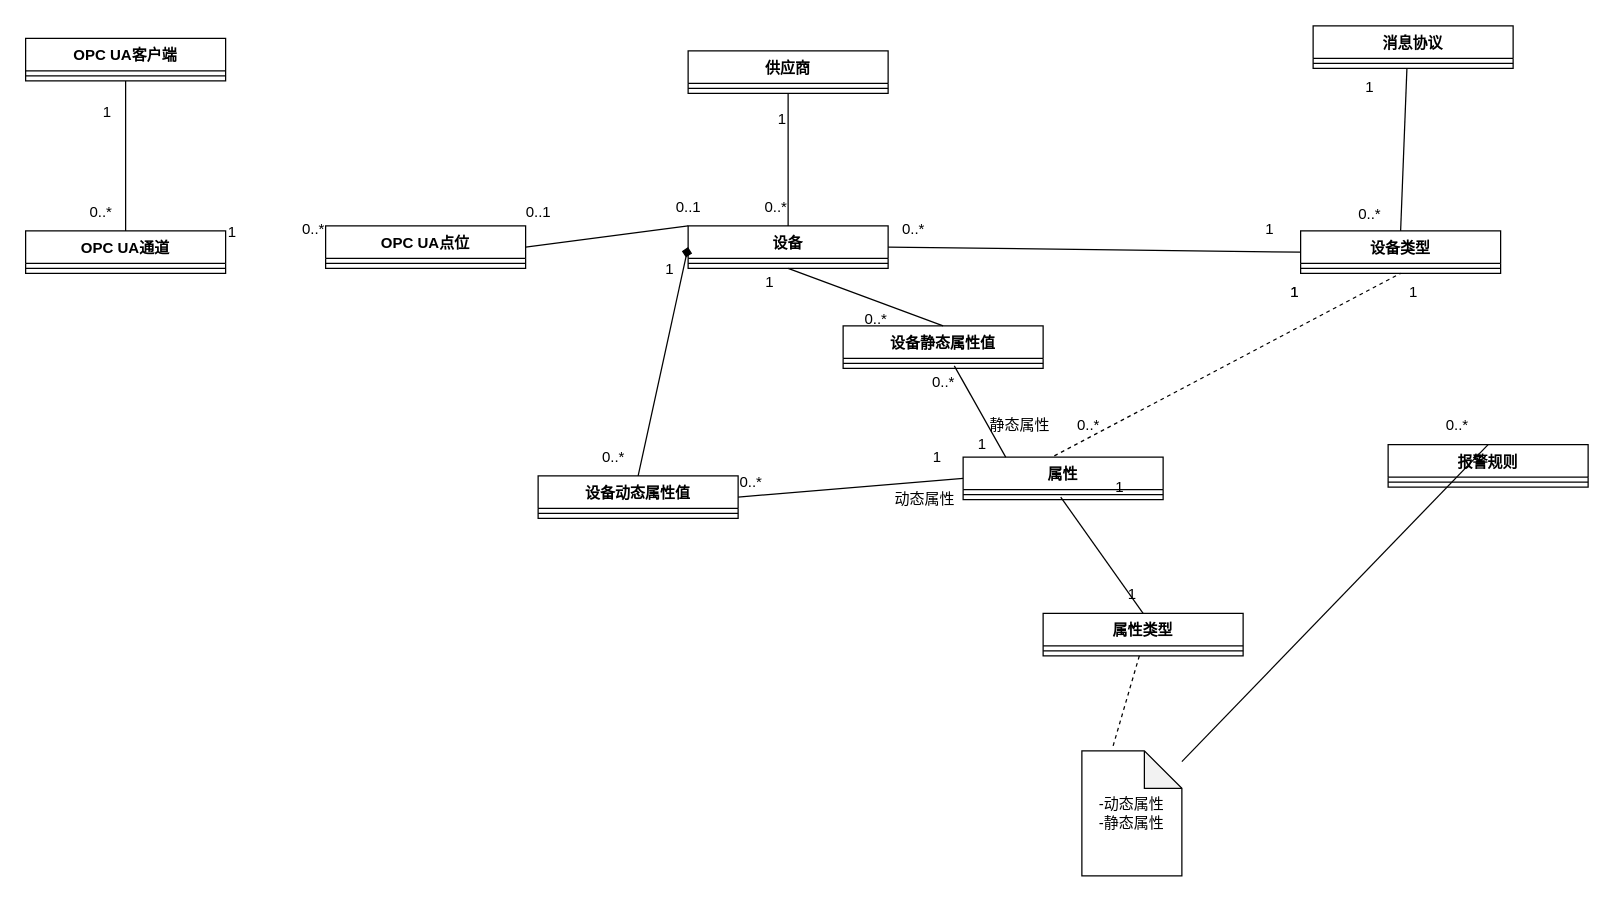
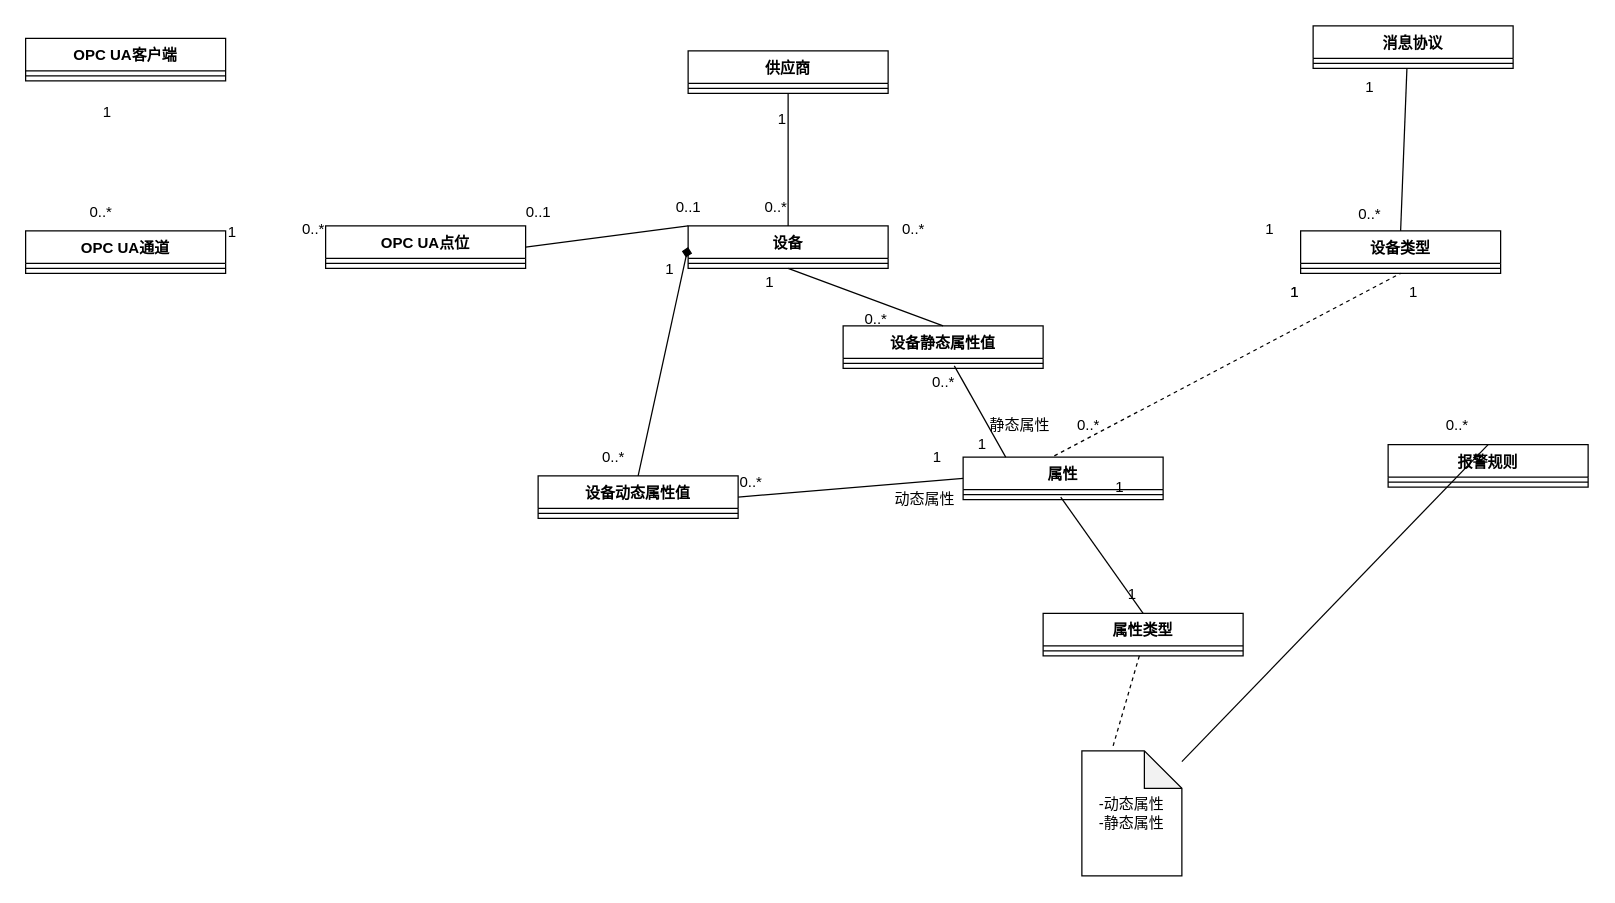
(126, 157) -> none
(1094, 249) -> none
